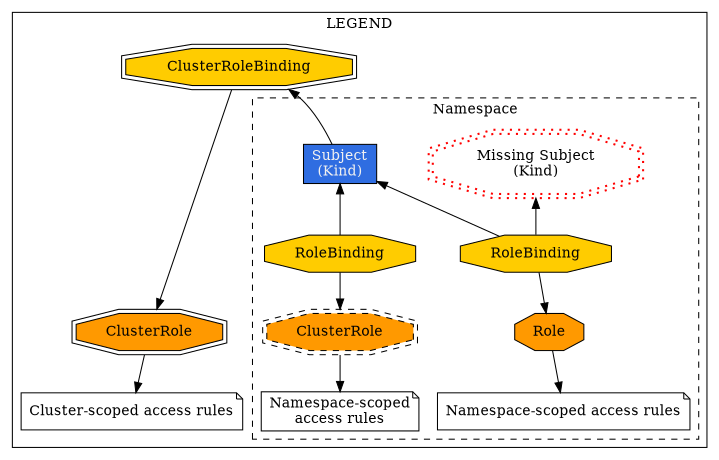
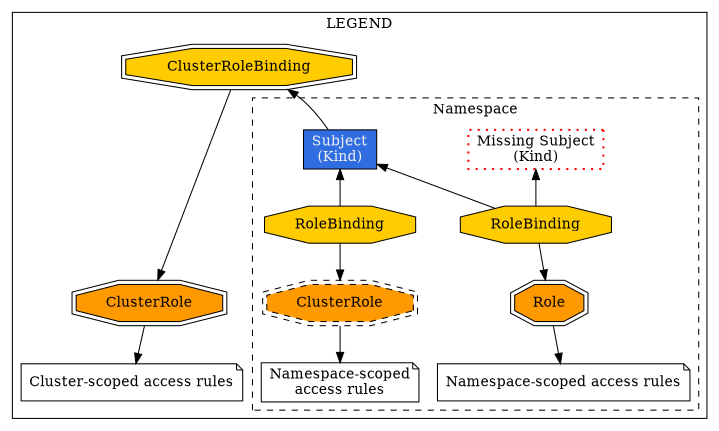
(536, 164) -> (536, 149)
(549, 332) -> (549, 303)
